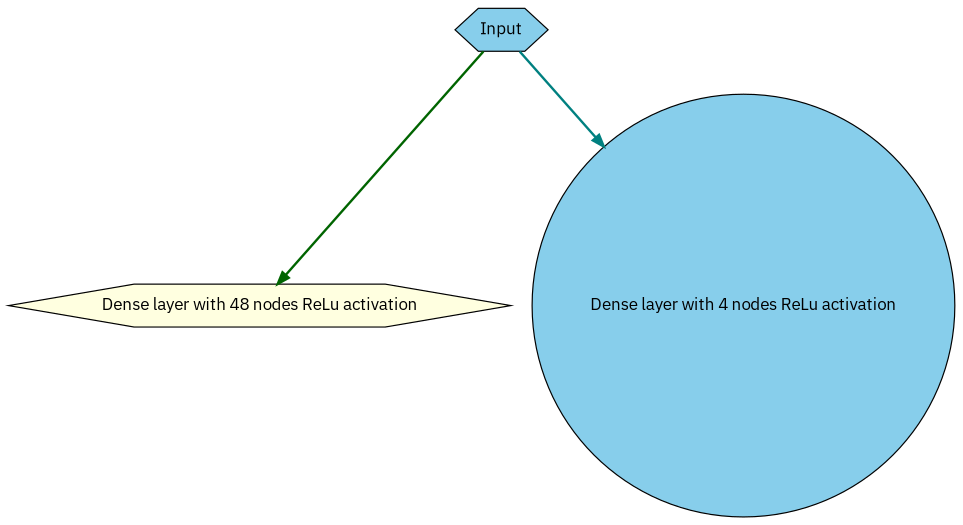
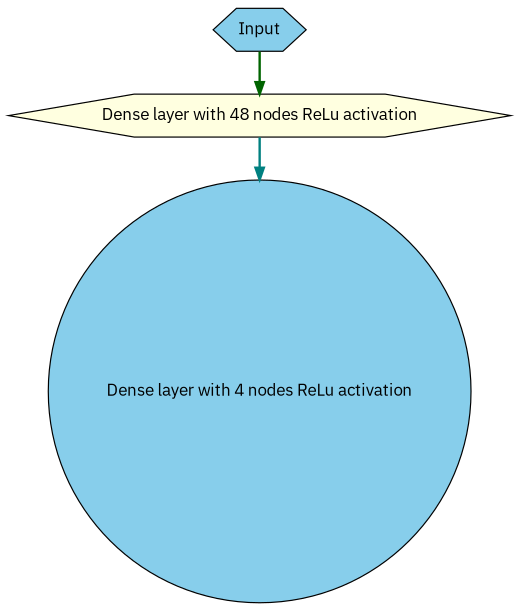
(558, 94) -> (260, 152)
